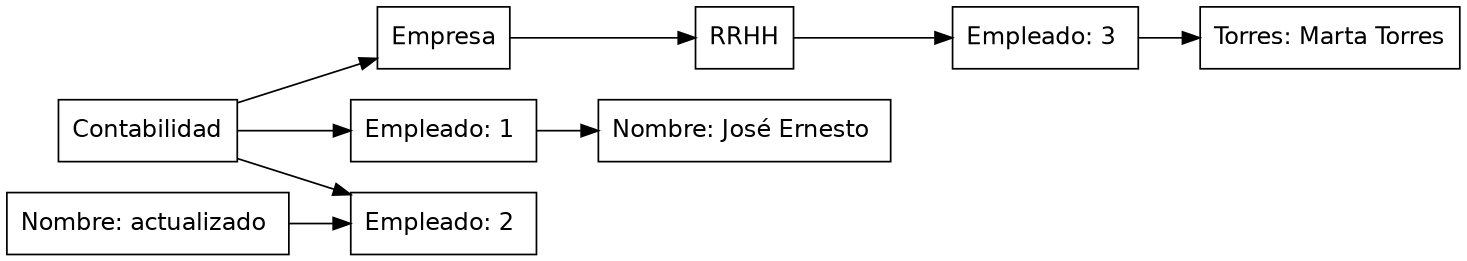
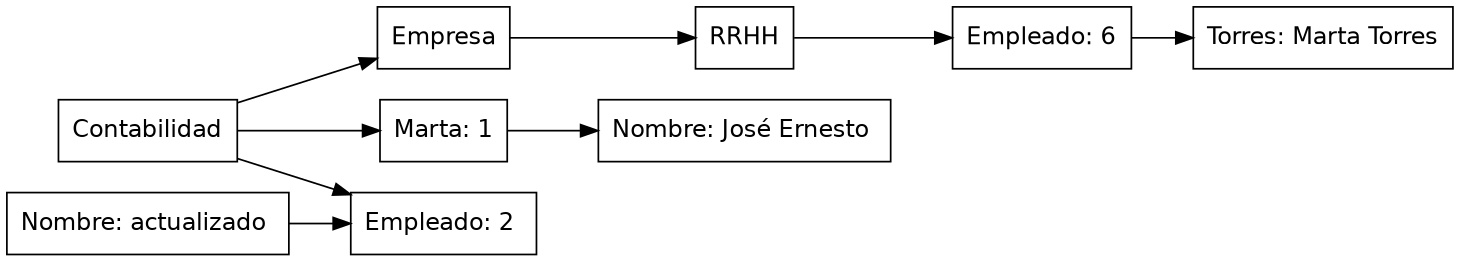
(1045, 38) -> (1042, 38)
(444, 131) -> (444, 131)
